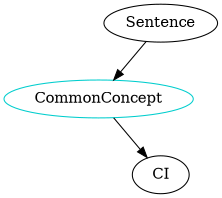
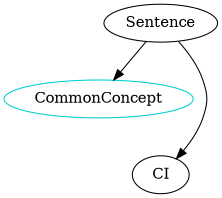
(127, 134) -> (207, 95)
